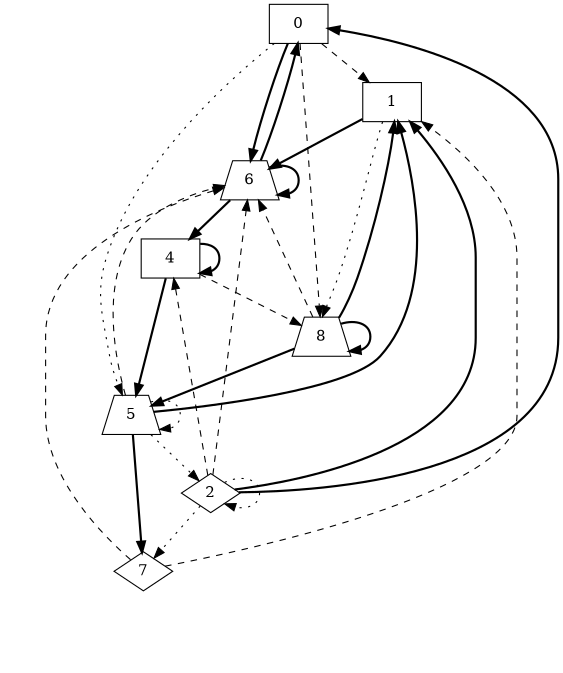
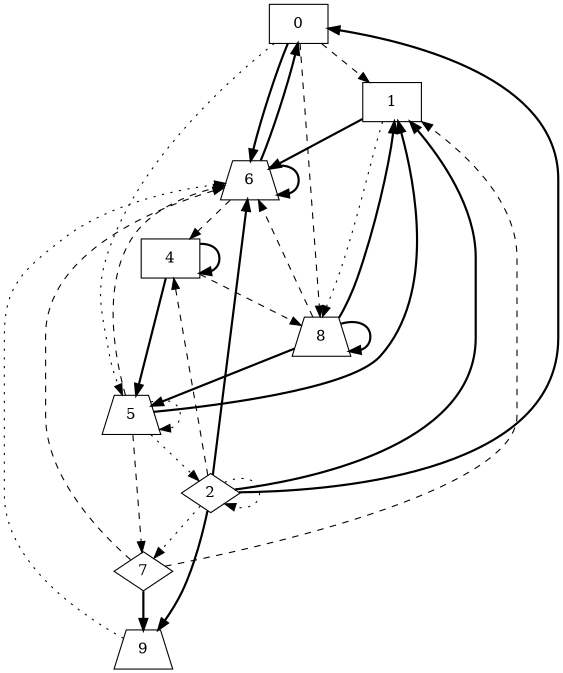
(214, 216) -> (214, 216)
(229, 343) -> (229, 343)
(137, 488) -> (137, 488)
none -> (143, 649)
